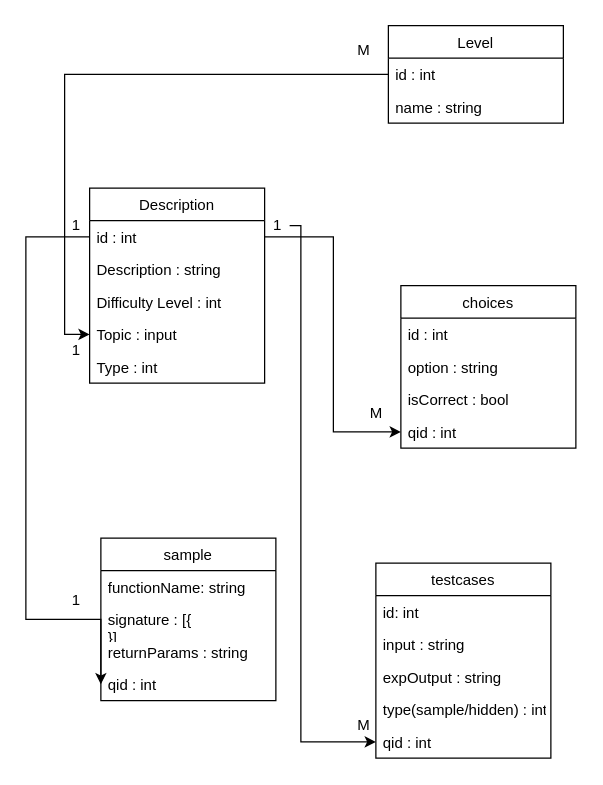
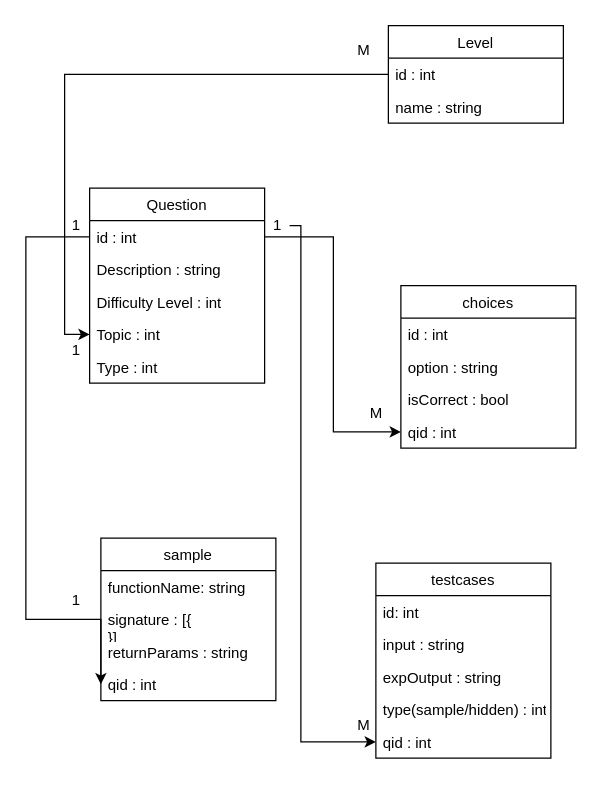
(176, 205) -> (176, 205)
(141, 335) -> (133, 335)
